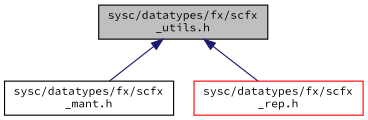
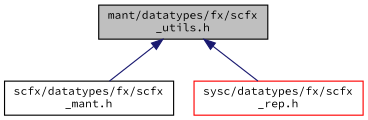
(183, 22) -> (183, 22)
(89, 98) -> (89, 98)
